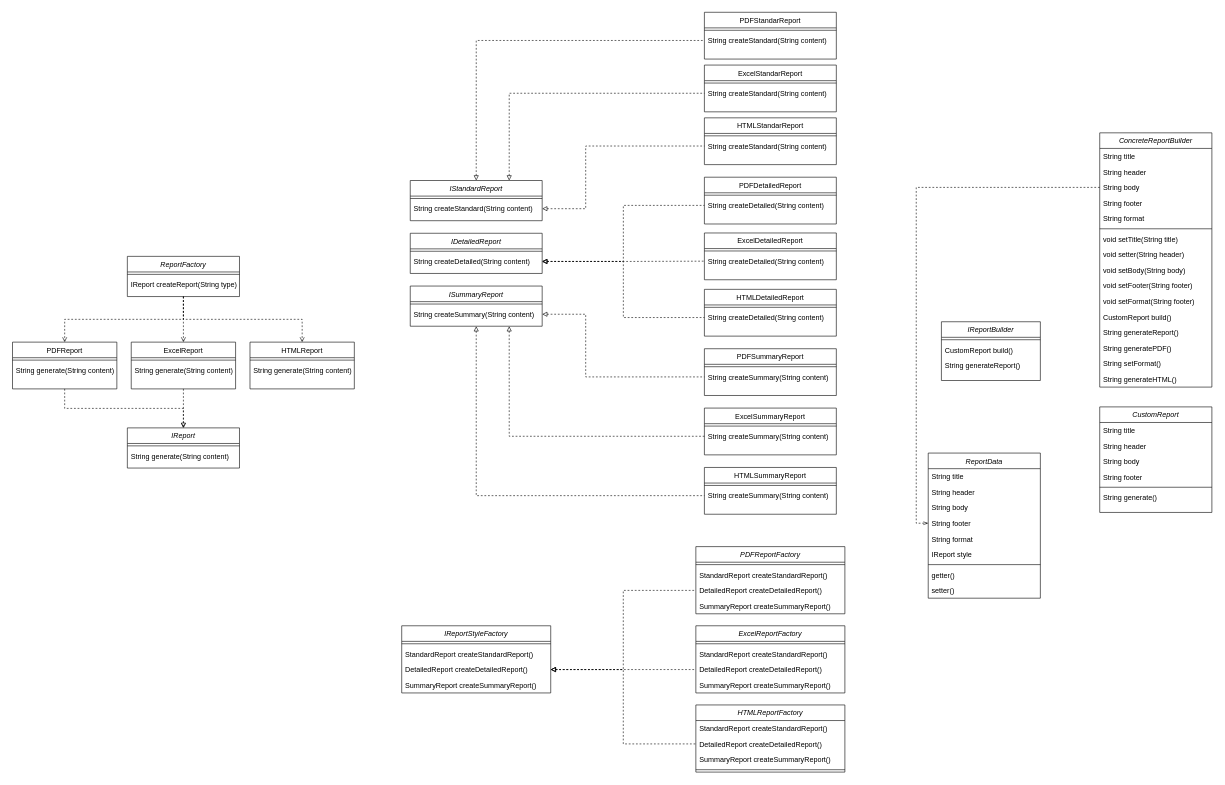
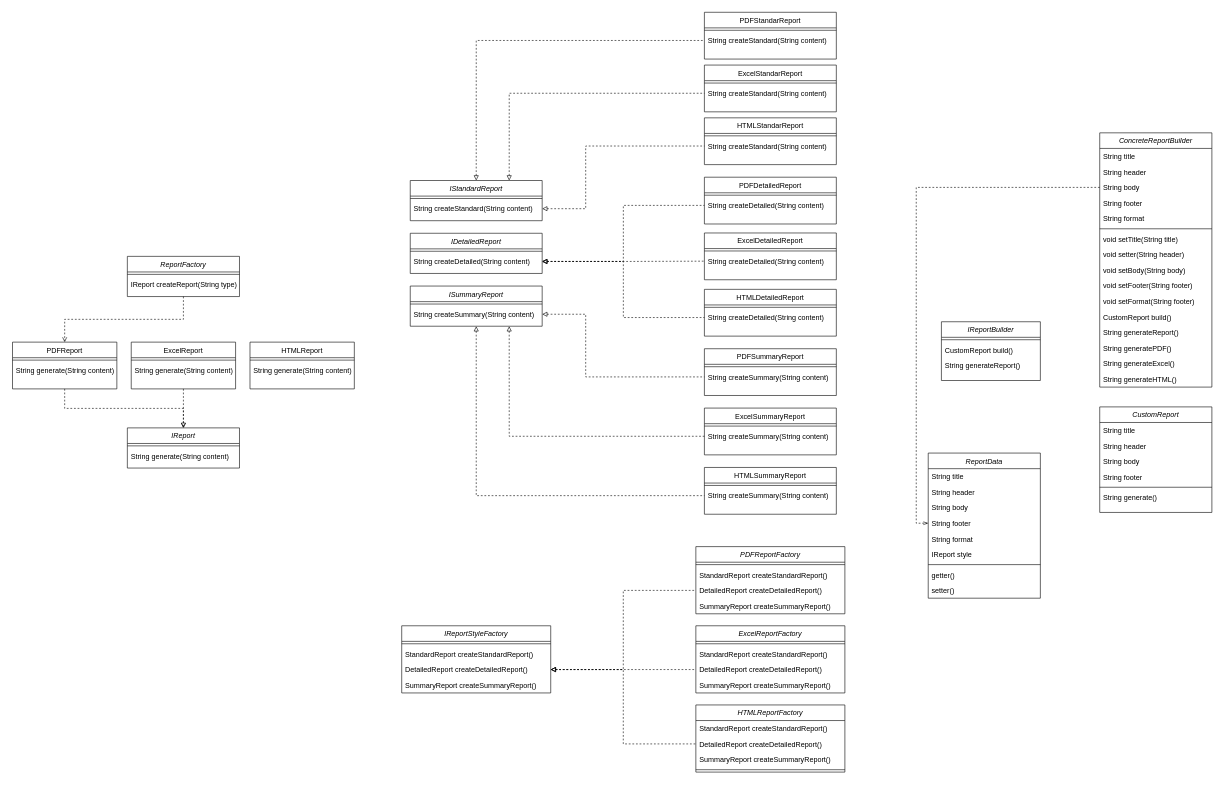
(254, 320) -> none
(183, 331) -> none
(1138, 364) -> (1145, 364)
